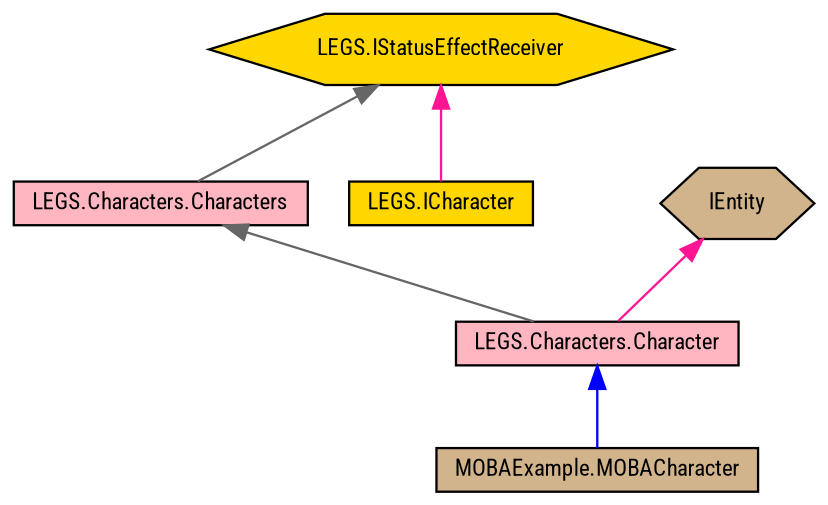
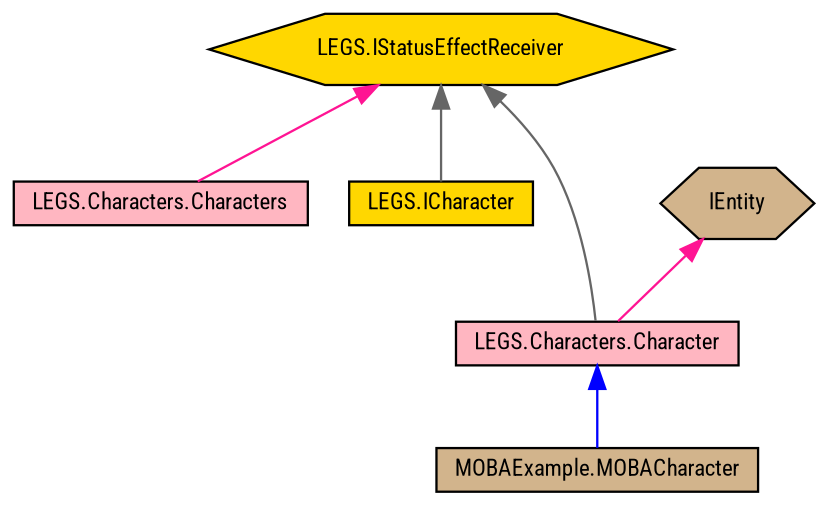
(278, 139) -> (278, 139)
(441, 145) -> (441, 145)
(390, 277) -> (569, 201)
